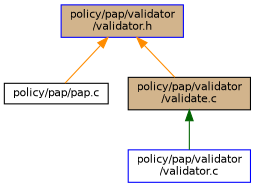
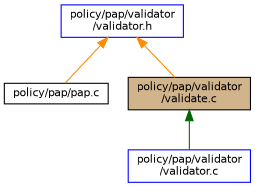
(122, 21) -> (122, 21)
